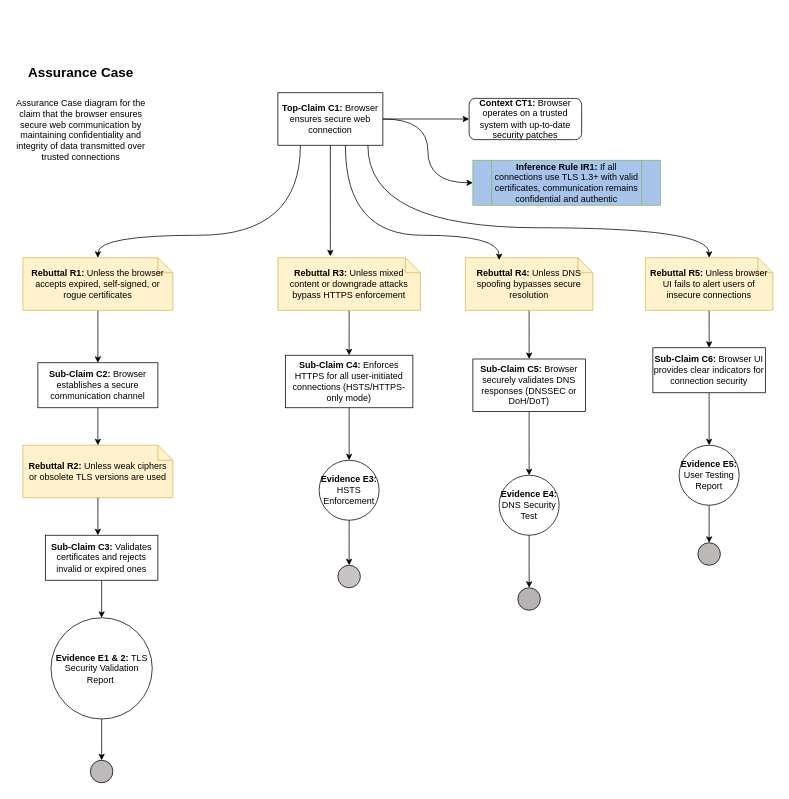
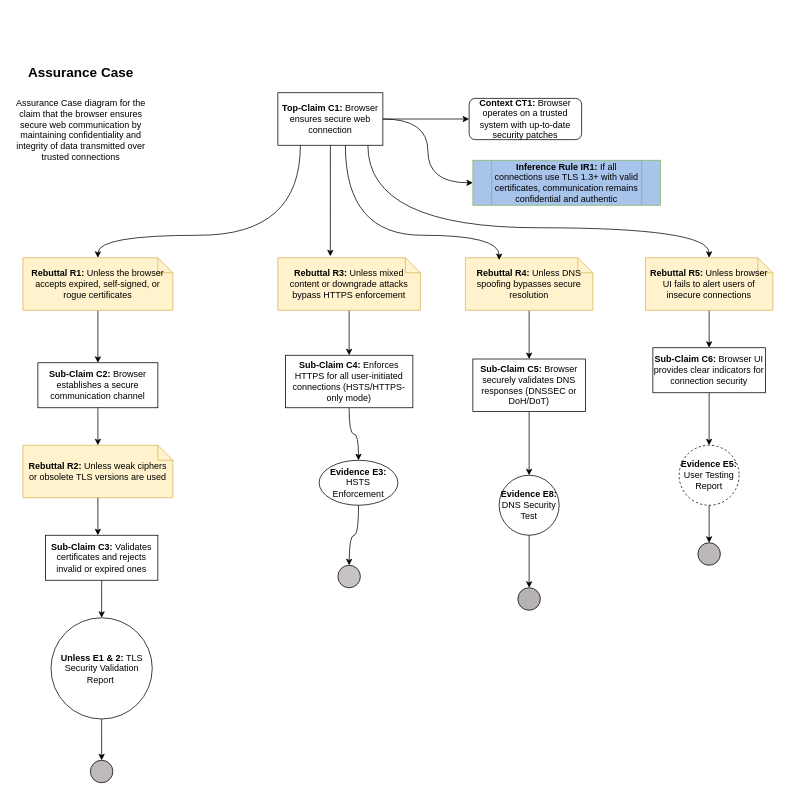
(709, 475) -> (709, 475)
(349, 490) -> (359, 483)
(529, 505) -> (529, 505)
(102, 669) -> (102, 669)
